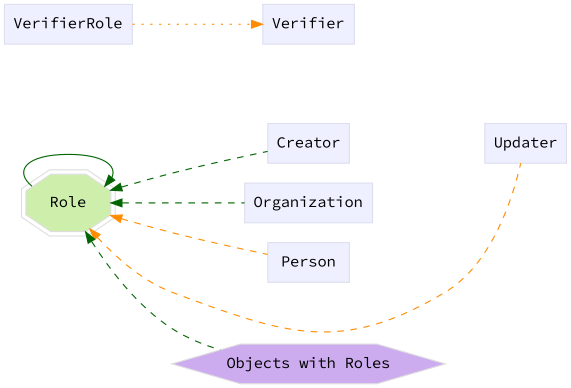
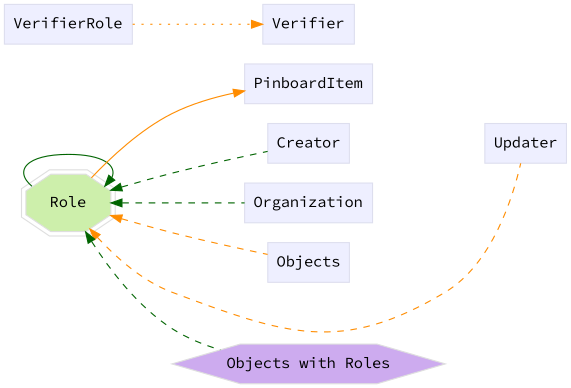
none -> (309, 84)
(309, 262) -> (309, 262)
